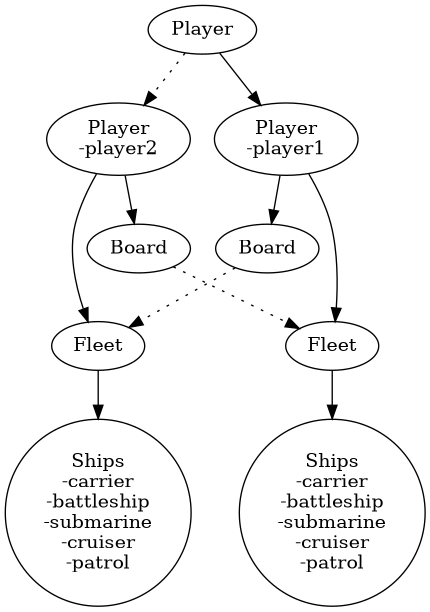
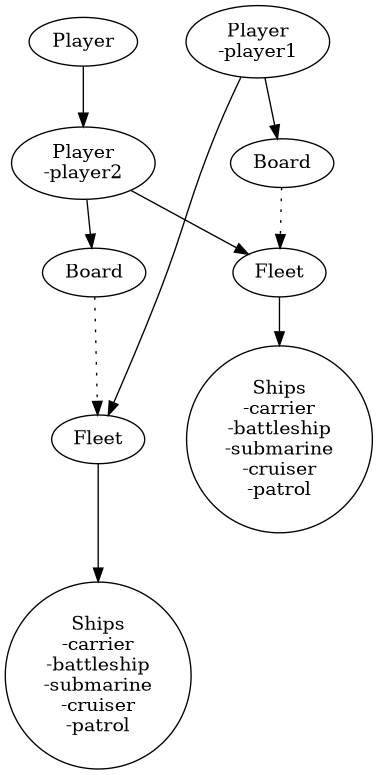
(169, 74) -> (83, 90)
(236, 74) -> none
